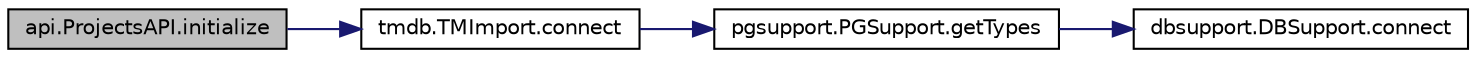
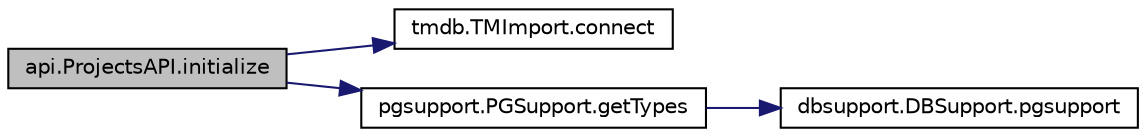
(666, 29) -> (313, 85)
(1301, 29) -> (959, 108)
